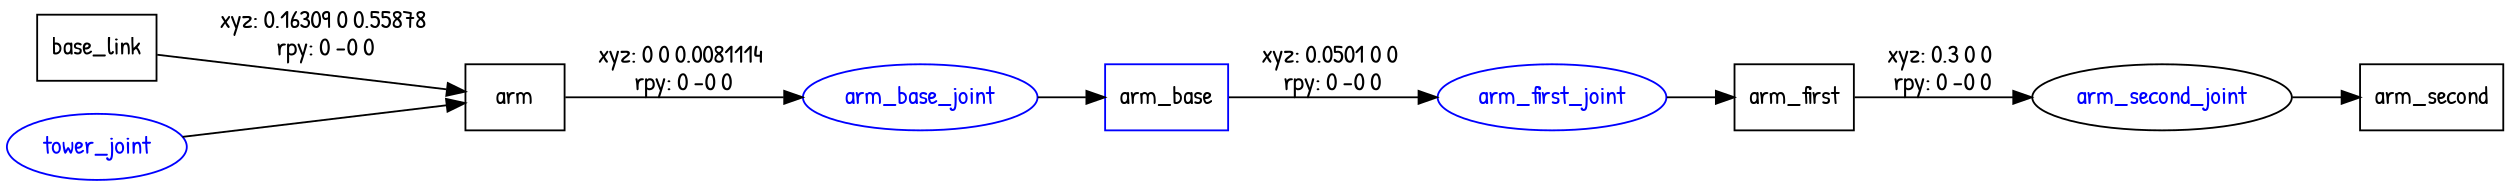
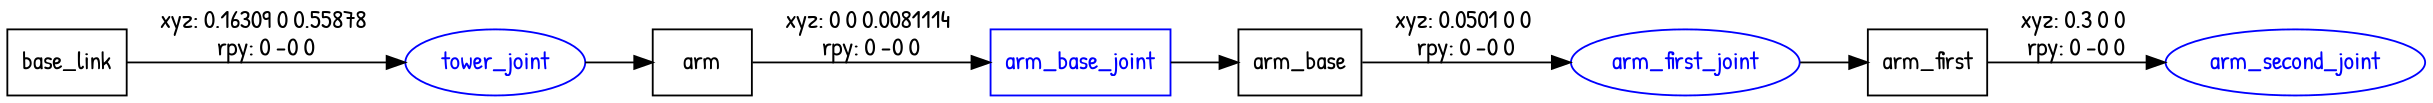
(302, 72) -> (257, 62)
(920, 97) -> (1081, 62)
(1167, 97) -> (1300, 62)
(2162, 97) -> (2295, 62)
(2432, 97) -> none
